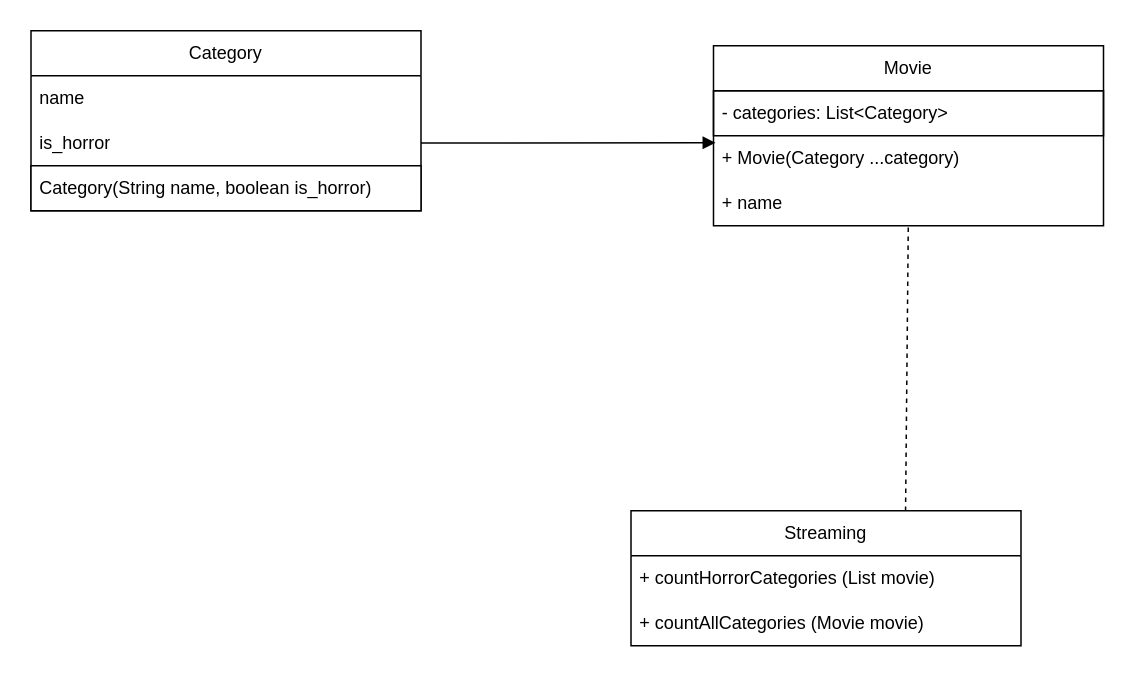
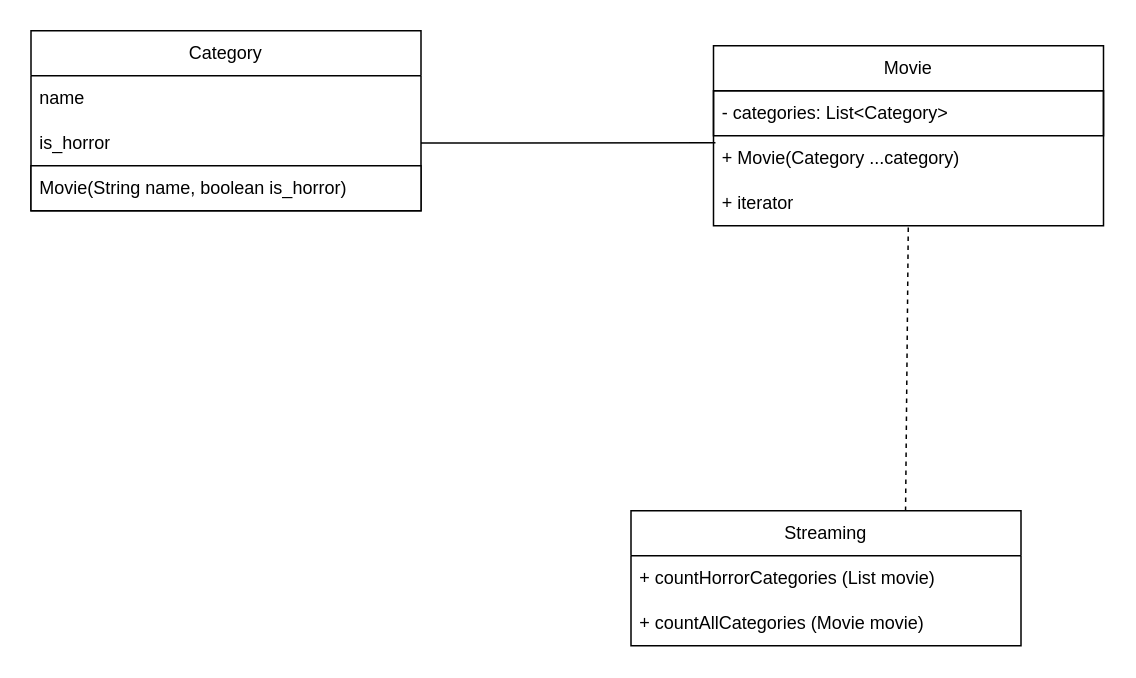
(702, 143) -> (706, 143)
(225, 188) -> (208, 188)
(750, 203) -> (768, 203)
